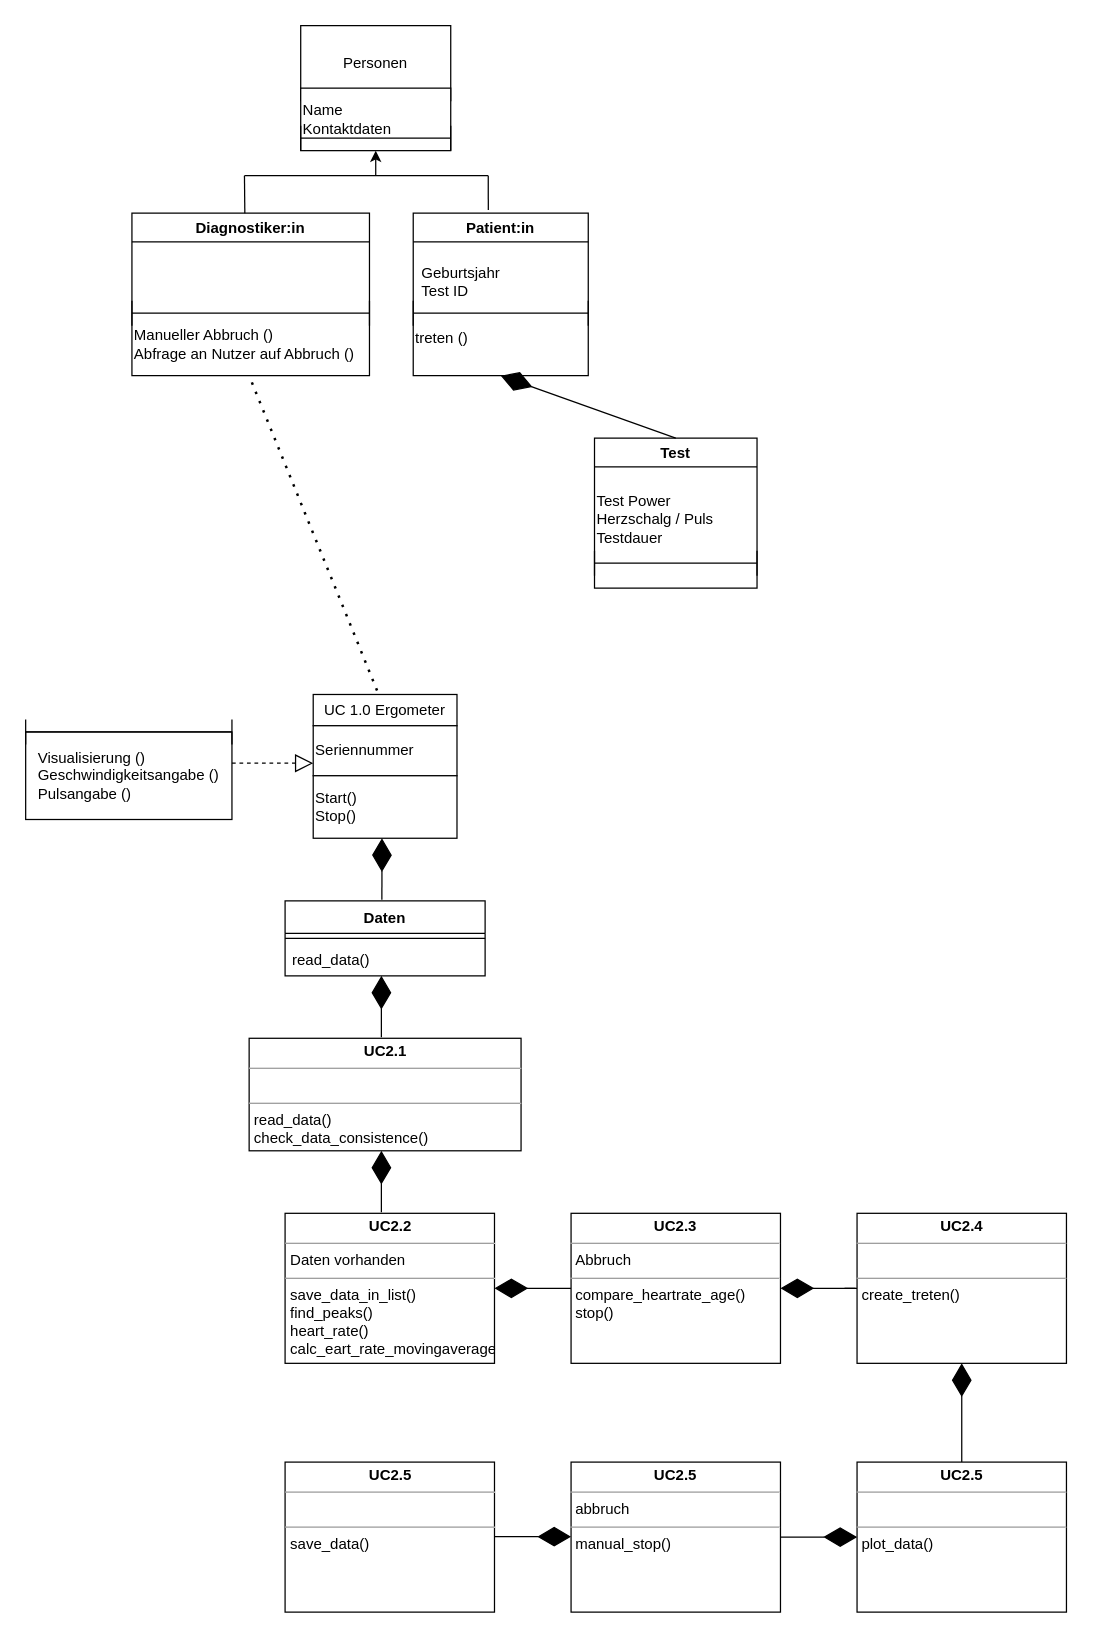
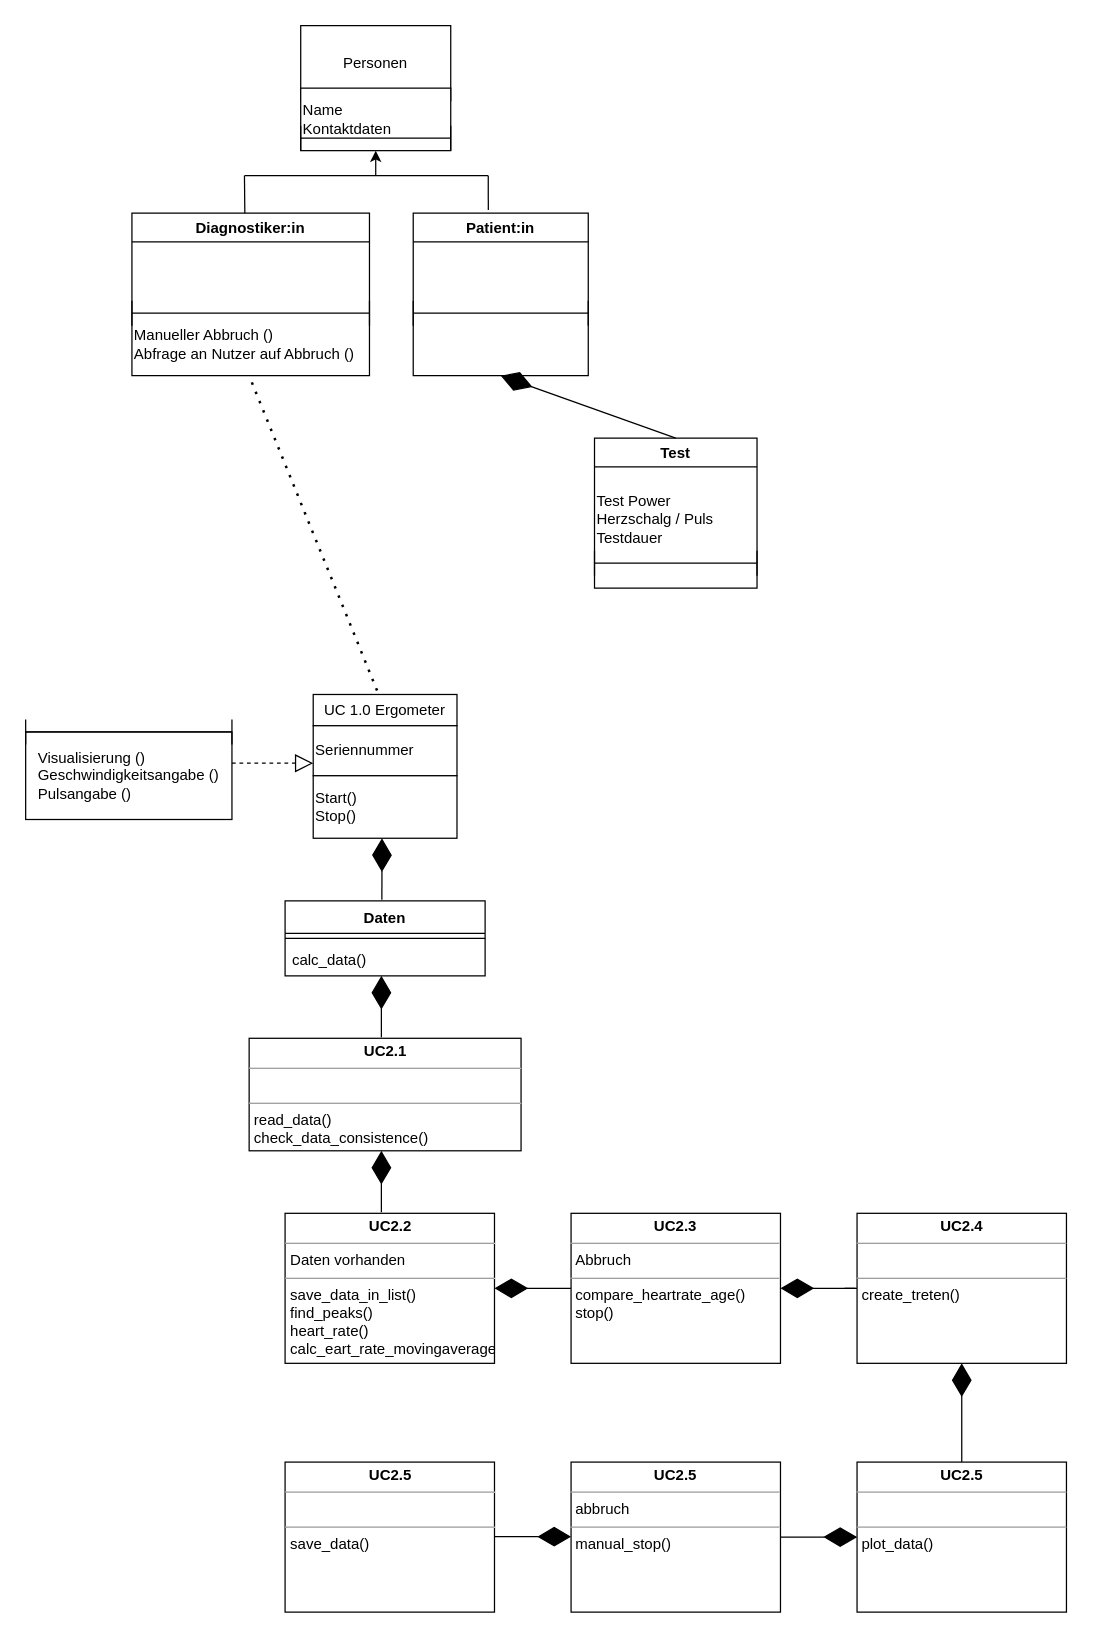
(469, 282) -> none
(451, 338) -> none
(338, 960) -> (336, 960)
